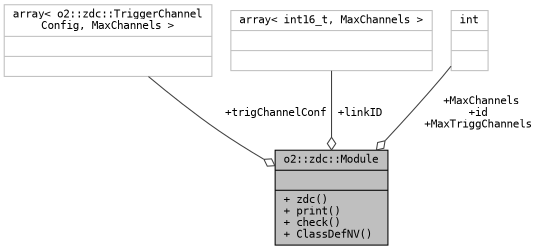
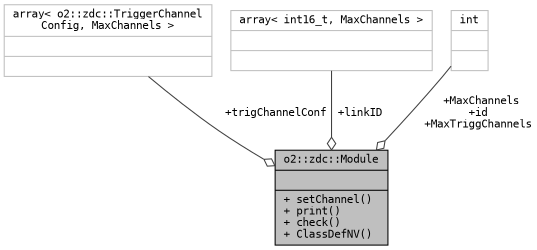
(306, 200) -> (328, 200)
